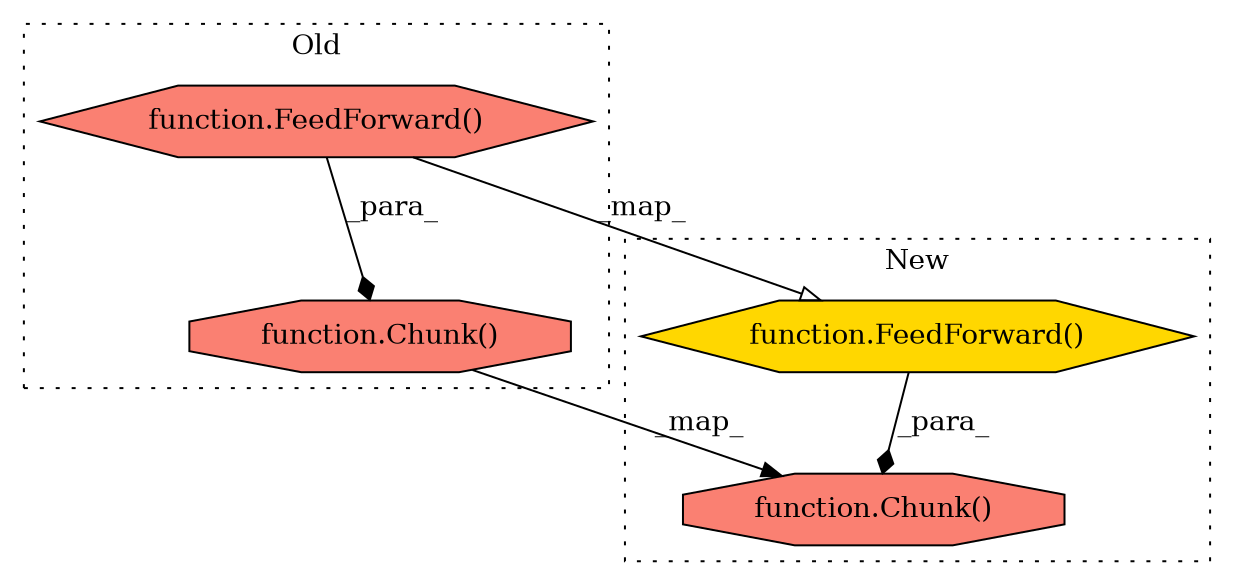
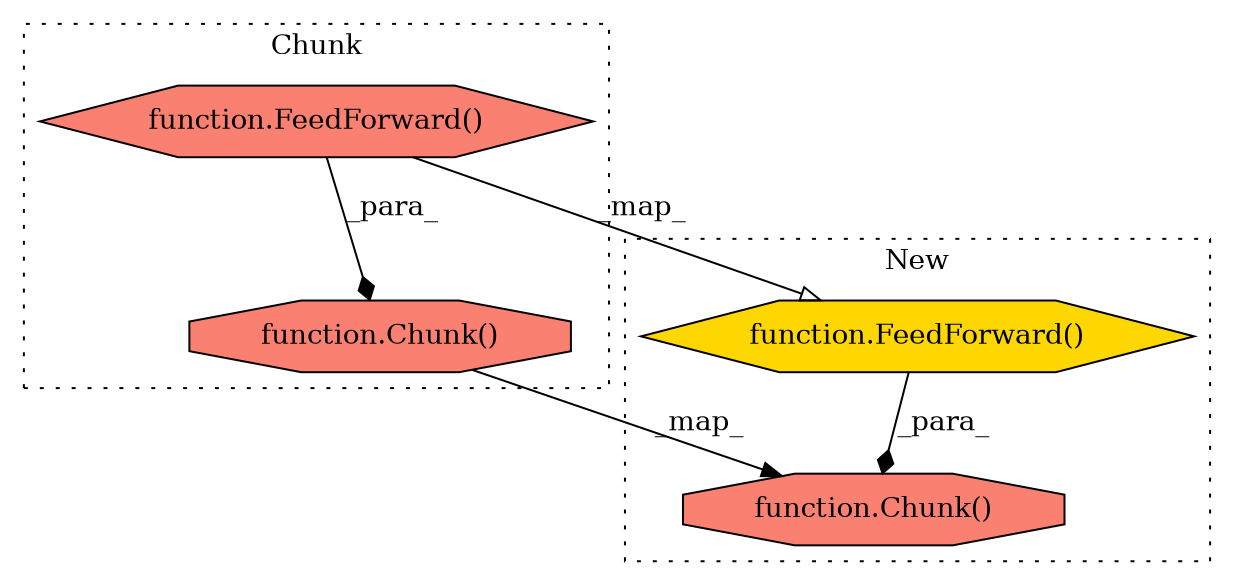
(316, 47) -> (316, 47)
